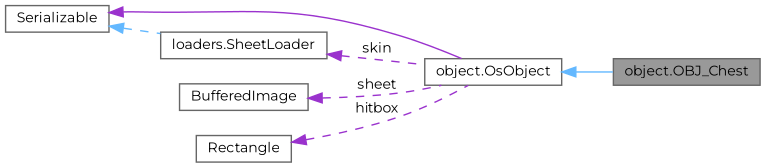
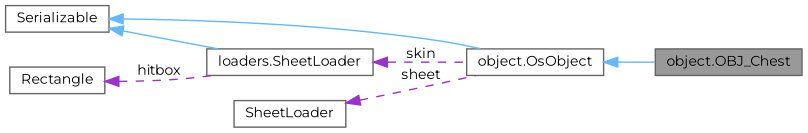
(296, 14) -> (303, 26)
(142, 31) -> (170, 40)
(244, 97) -> (290, 114)
(390, 120) -> (166, 80)
